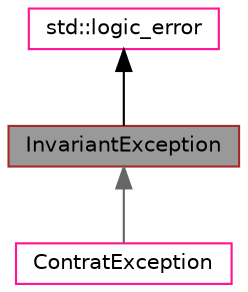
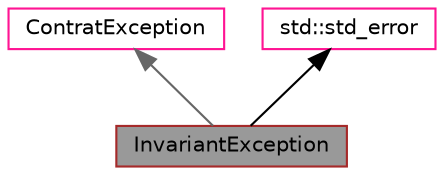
(124, 29) -> (349, 29)
(124, 216) -> (182, 95)
